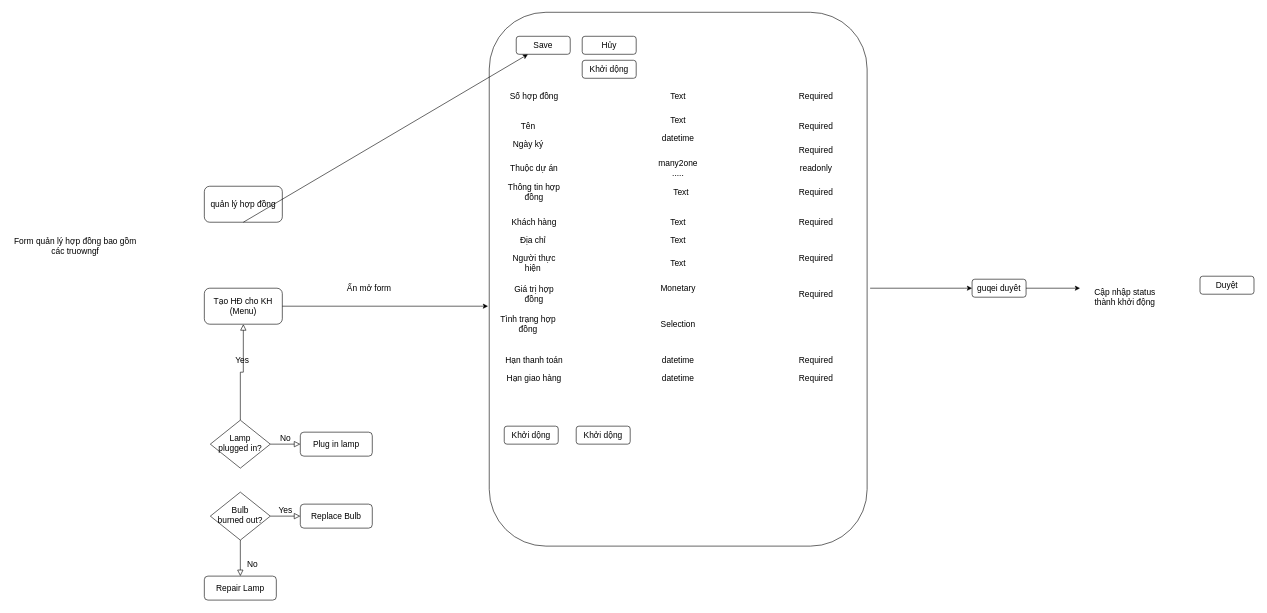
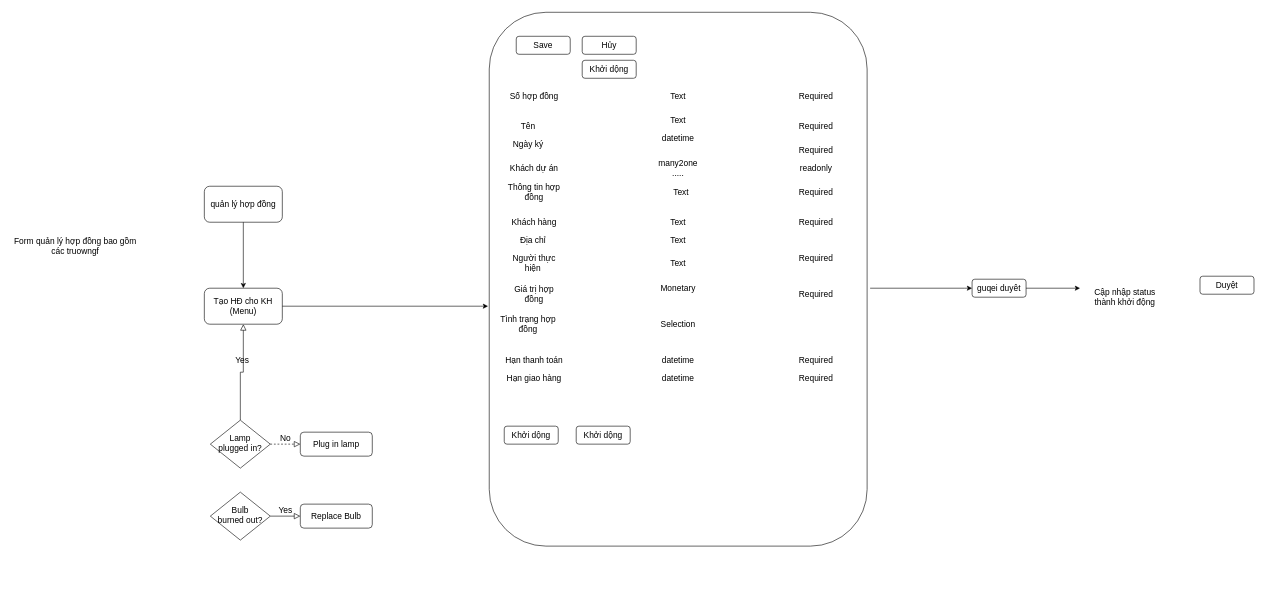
(384, 139) -> (243, 282)
(534, 168) -> (534, 168)
(369, 288) -> none
(282, 444) -> (282, 444)
(240, 555) -> none
(240, 588) -> none
